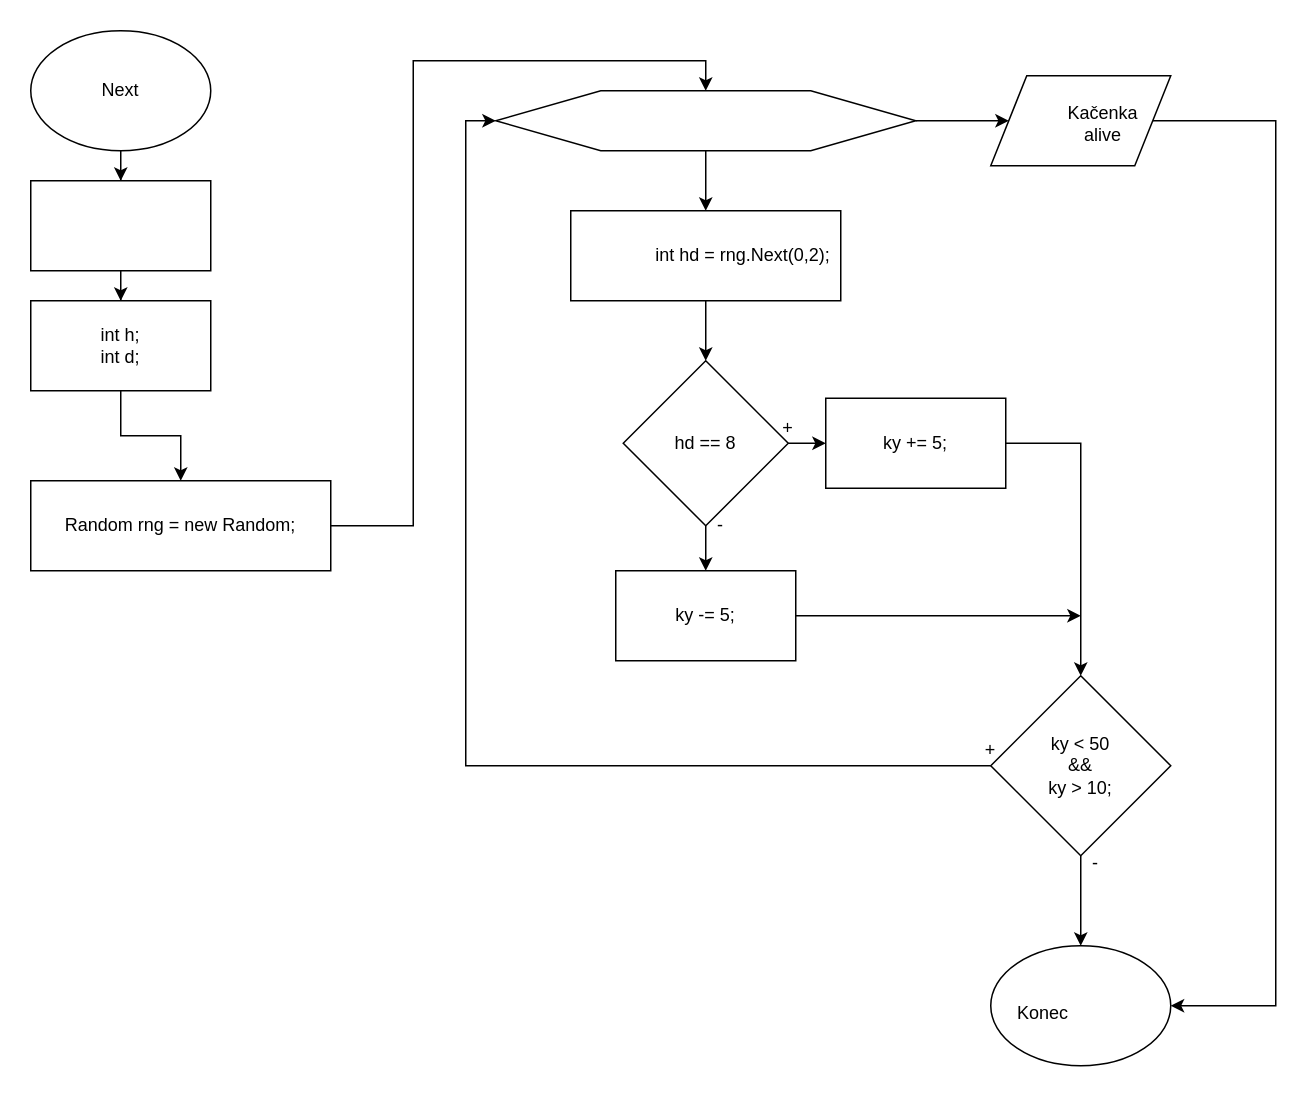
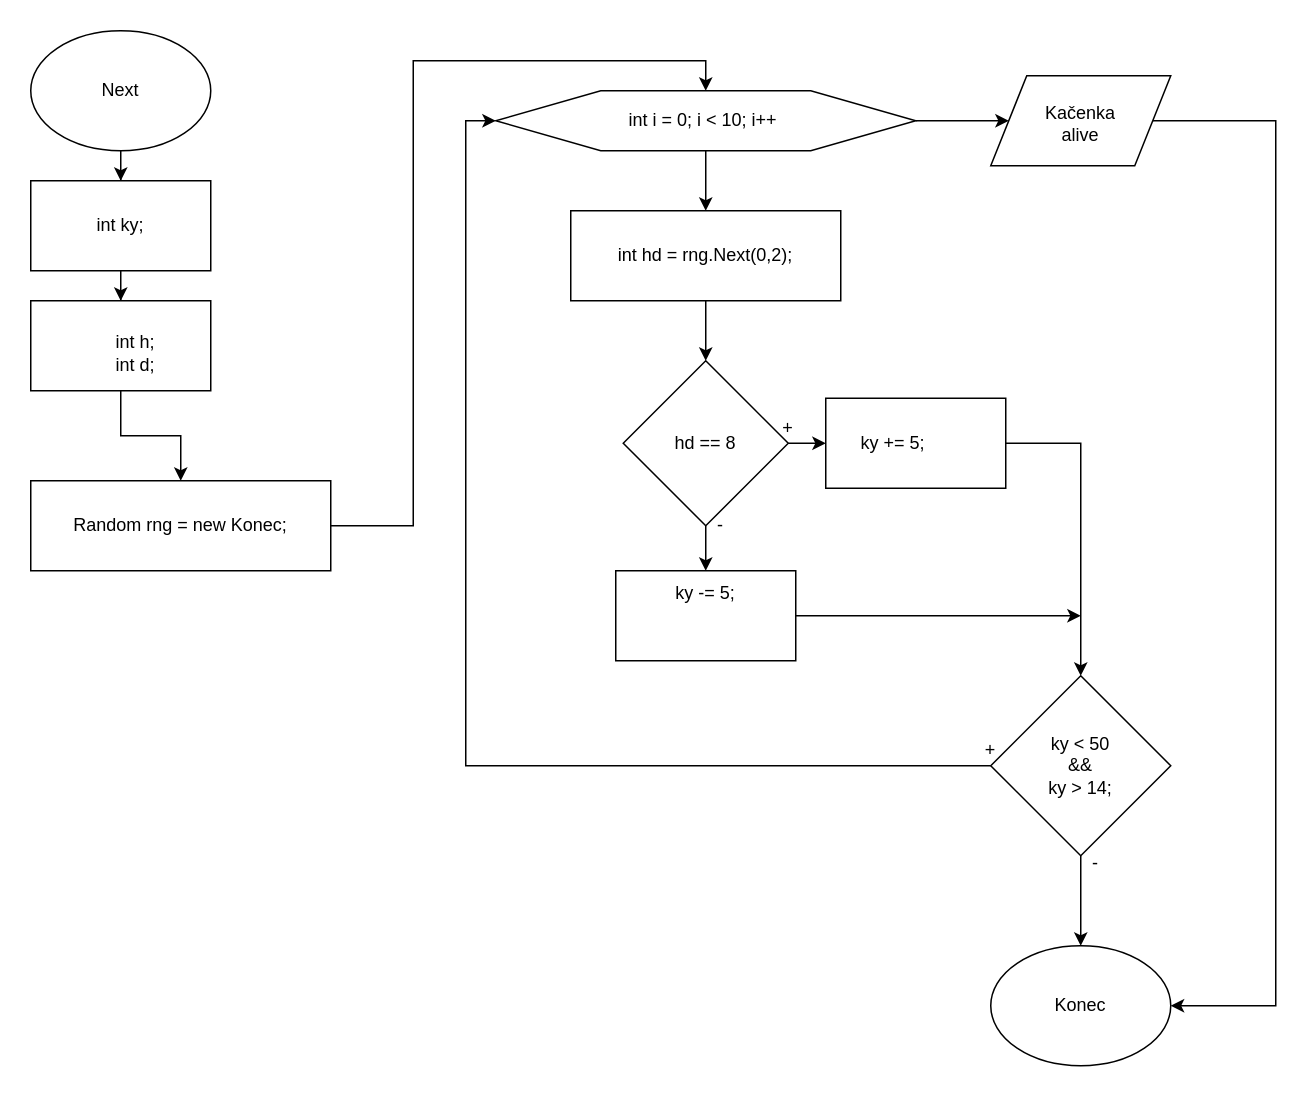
none -> (706, 121)
(1103, 123) -> (1081, 123)
none -> (121, 226)
(743, 256) -> (706, 256)
(121, 346) -> (136, 353)
(916, 443) -> (893, 443)
(181, 526) -> (181, 526)
(706, 616) -> (706, 593)
(1081, 766) -> (1081, 766)
(1043, 1013) -> (1081, 1006)
